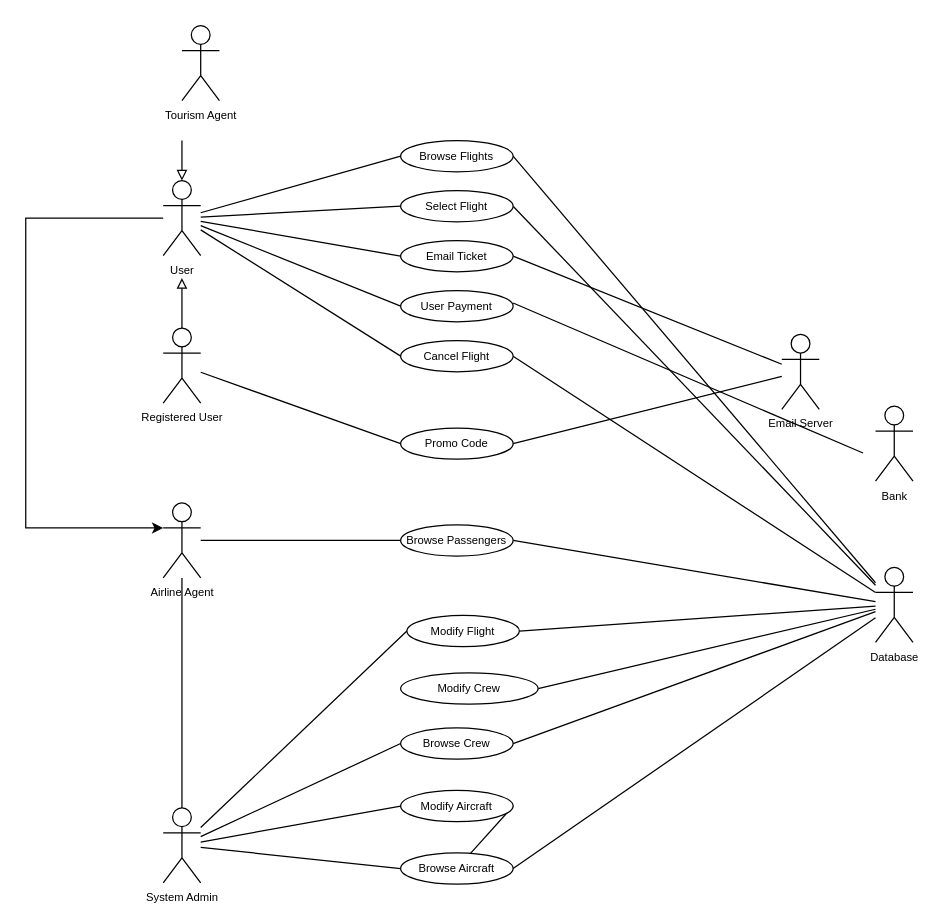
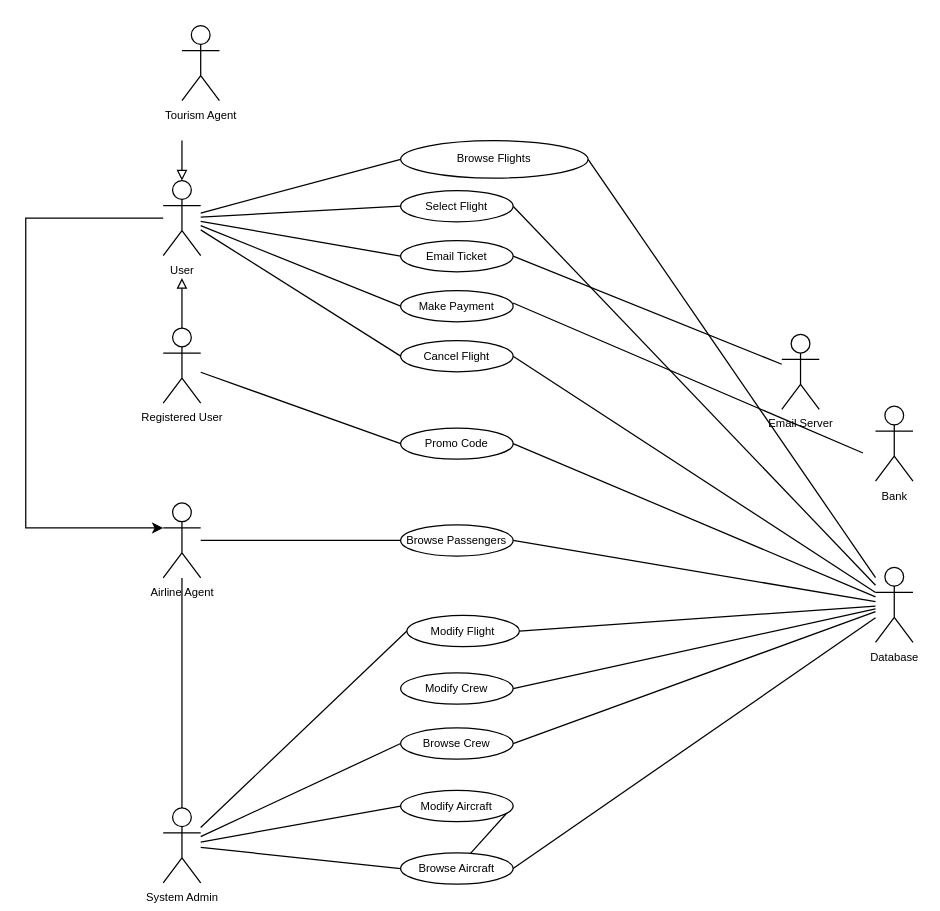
(457, 156) -> (494, 159)
(457, 307) -> (457, 307)
(613, 419) -> (694, 520)
(469, 689) -> (457, 689)
